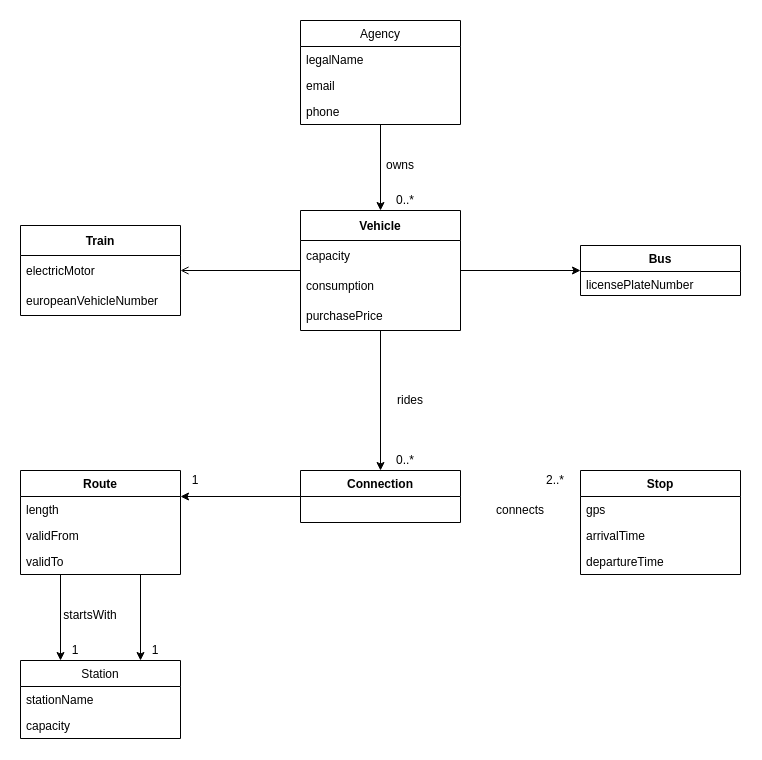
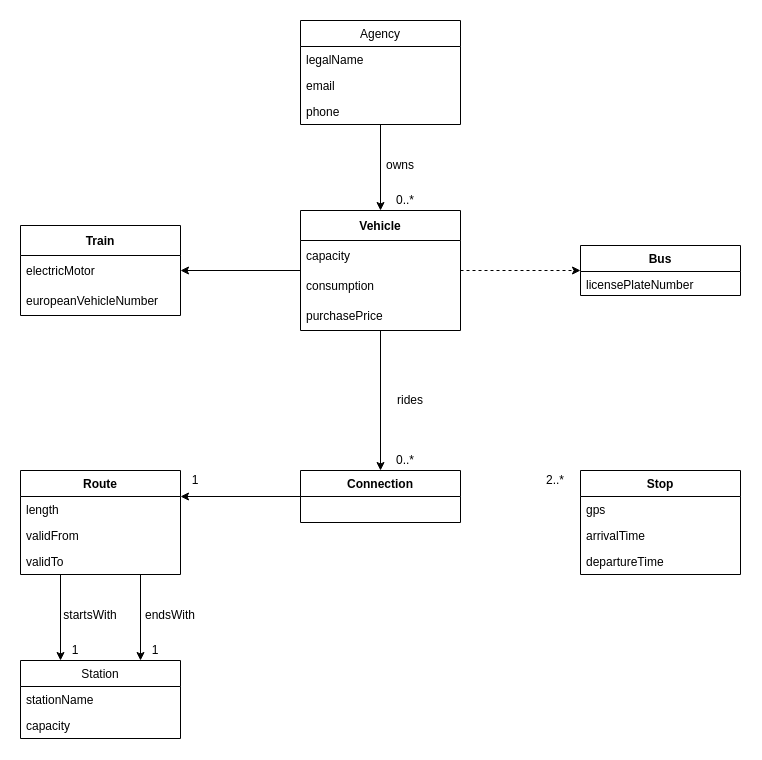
(186, 271) -> (188, 271)
(518, 271) -> (518, 271)
(521, 511) -> none
none -> (171, 616)
